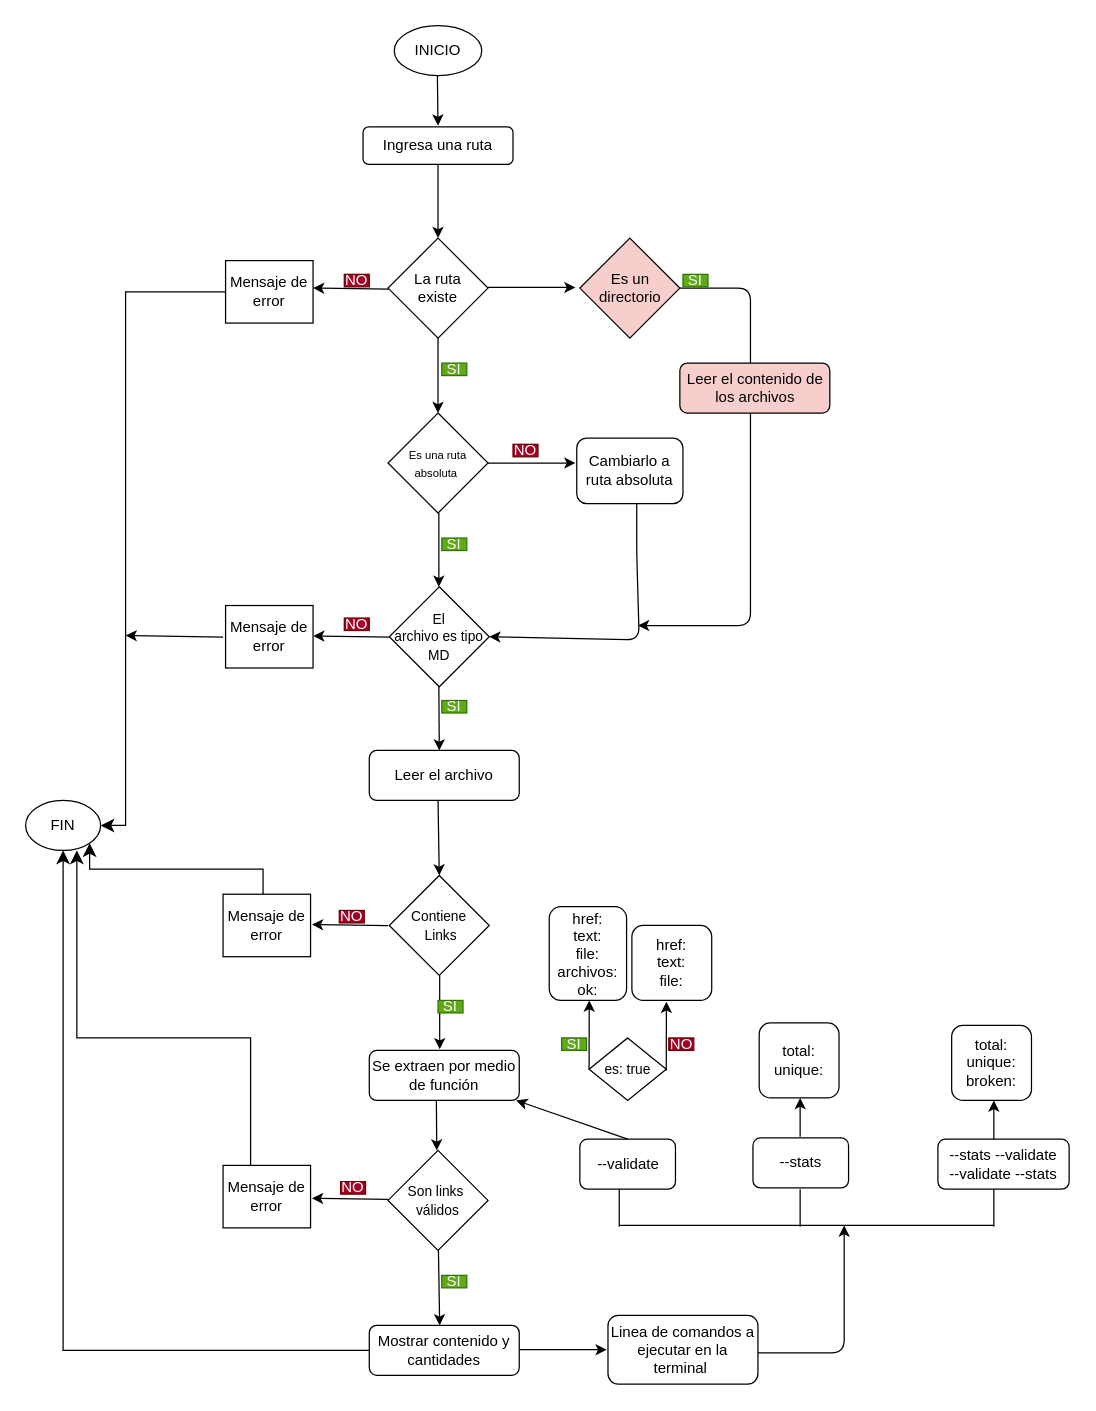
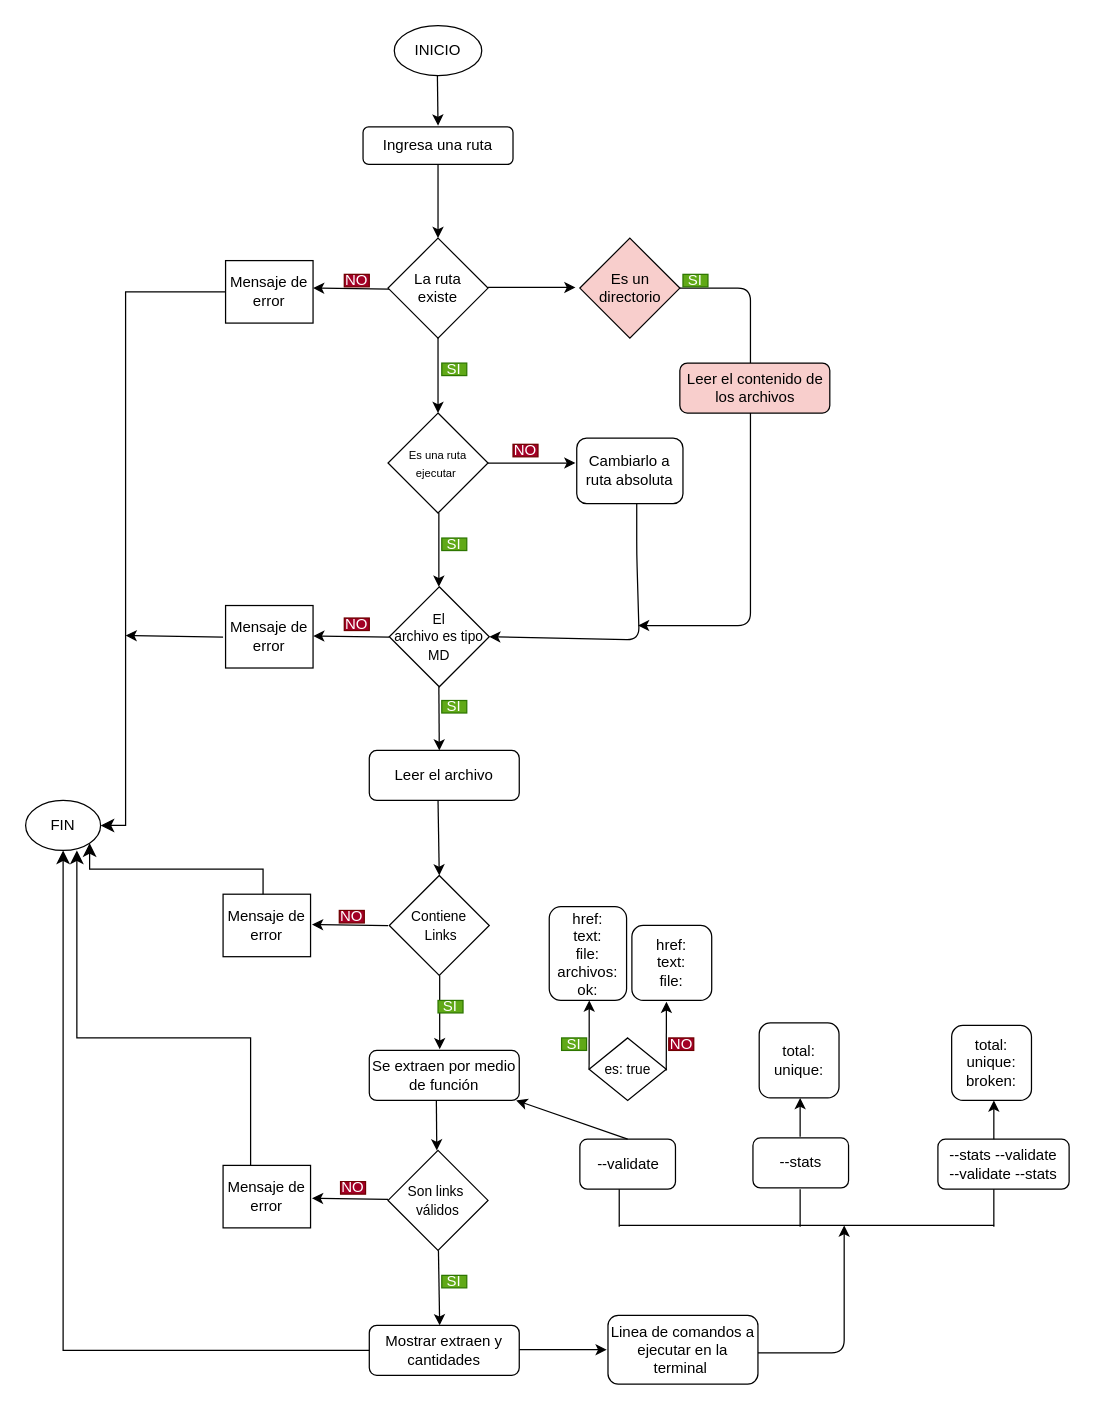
(438, 463) -> (438, 463)
(444, 1351) -> (444, 1351)
